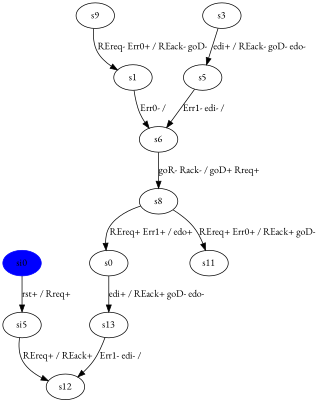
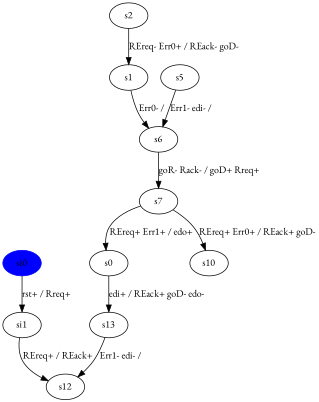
(95, 16) -> (129, 16)
(222, 16) -> none
(159, 201) -> (159, 201)
(209, 263) -> (209, 263)
(22, 325) -> (22, 325)
